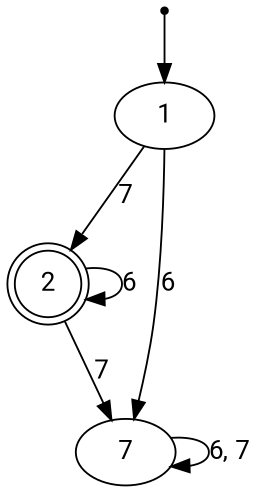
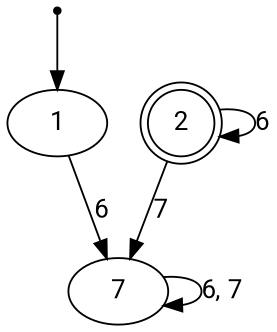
(113, 190) -> none
